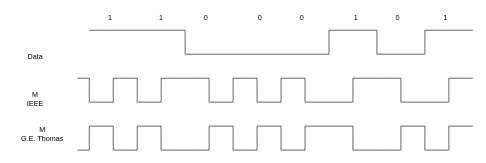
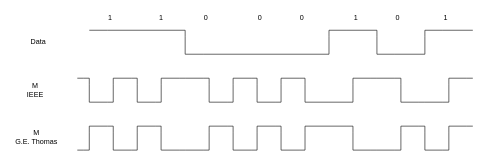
(35, 57) -> (38, 42)
(35, 99) -> (35, 90)
(42, 135) -> (36, 138)
